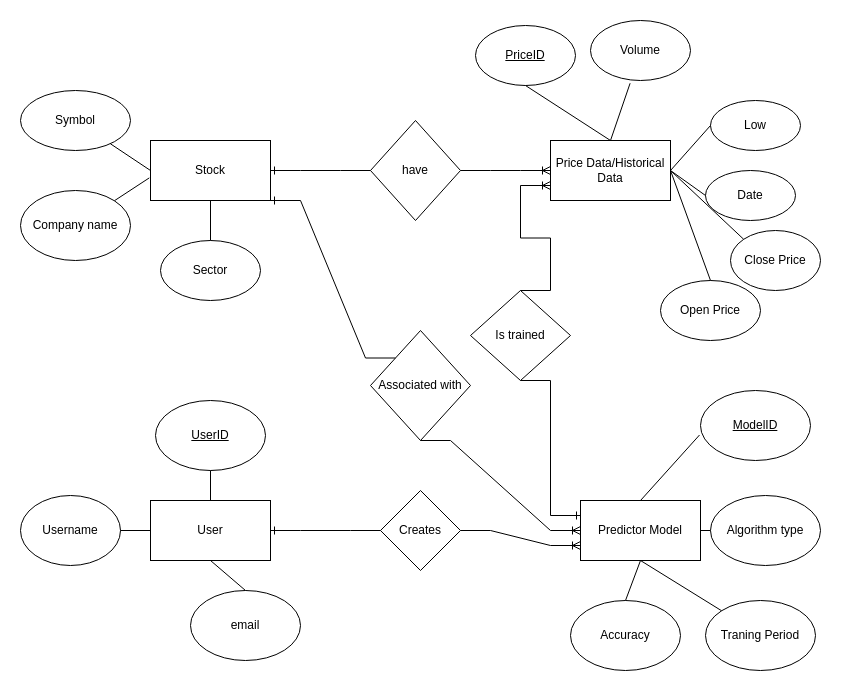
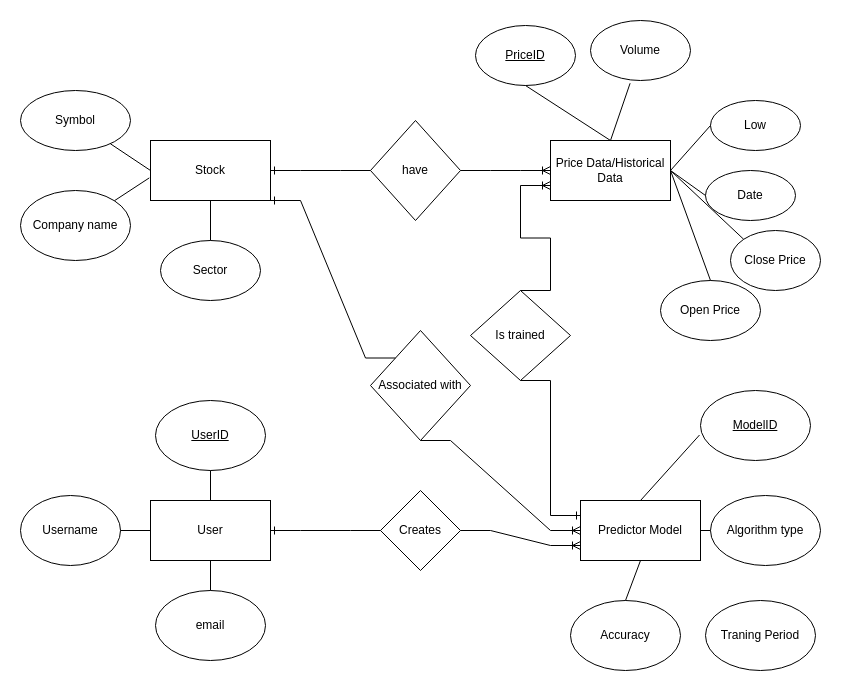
(682, 586) -> none
(246, 626) -> (211, 626)
